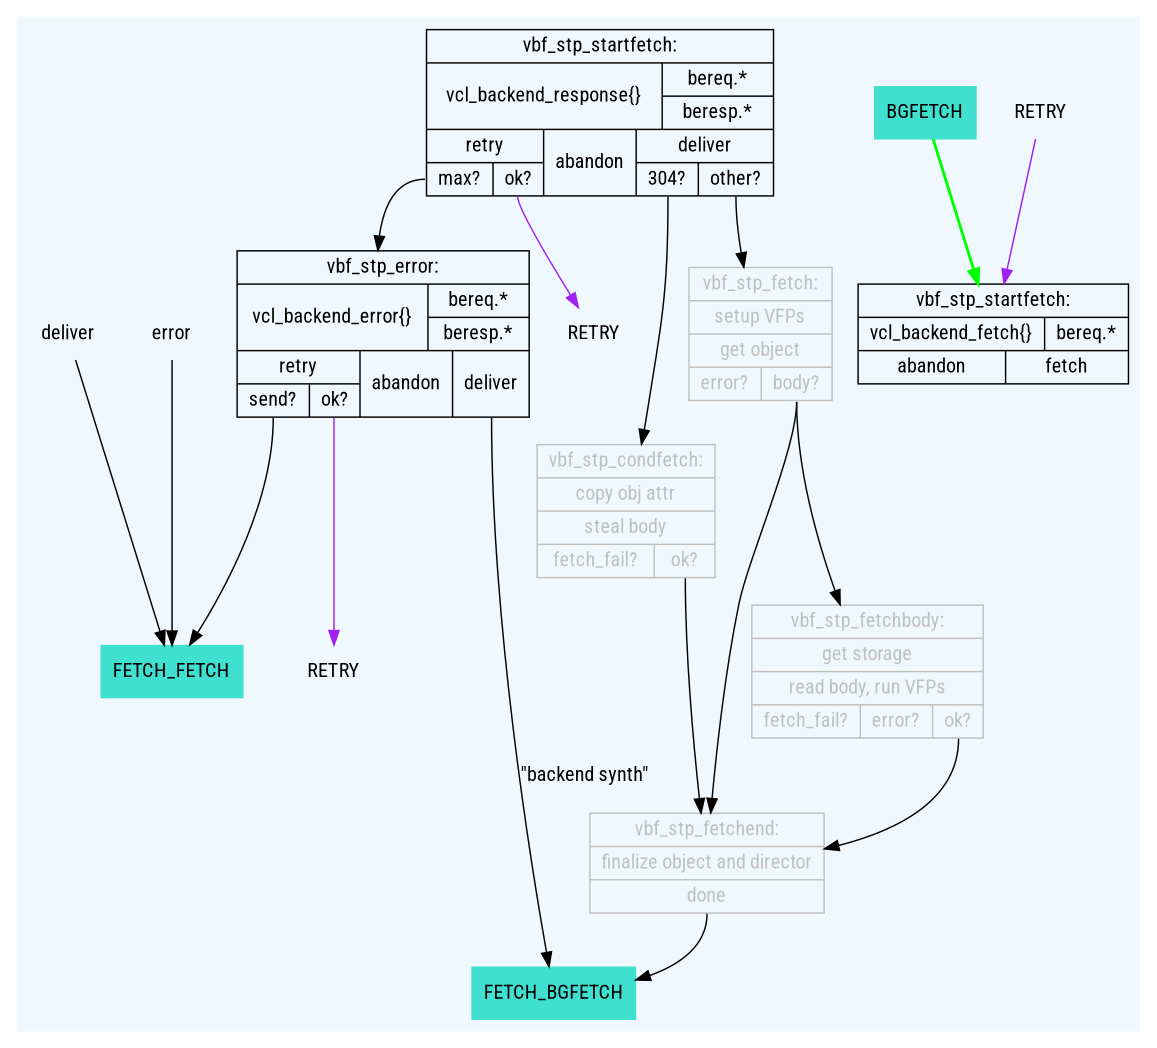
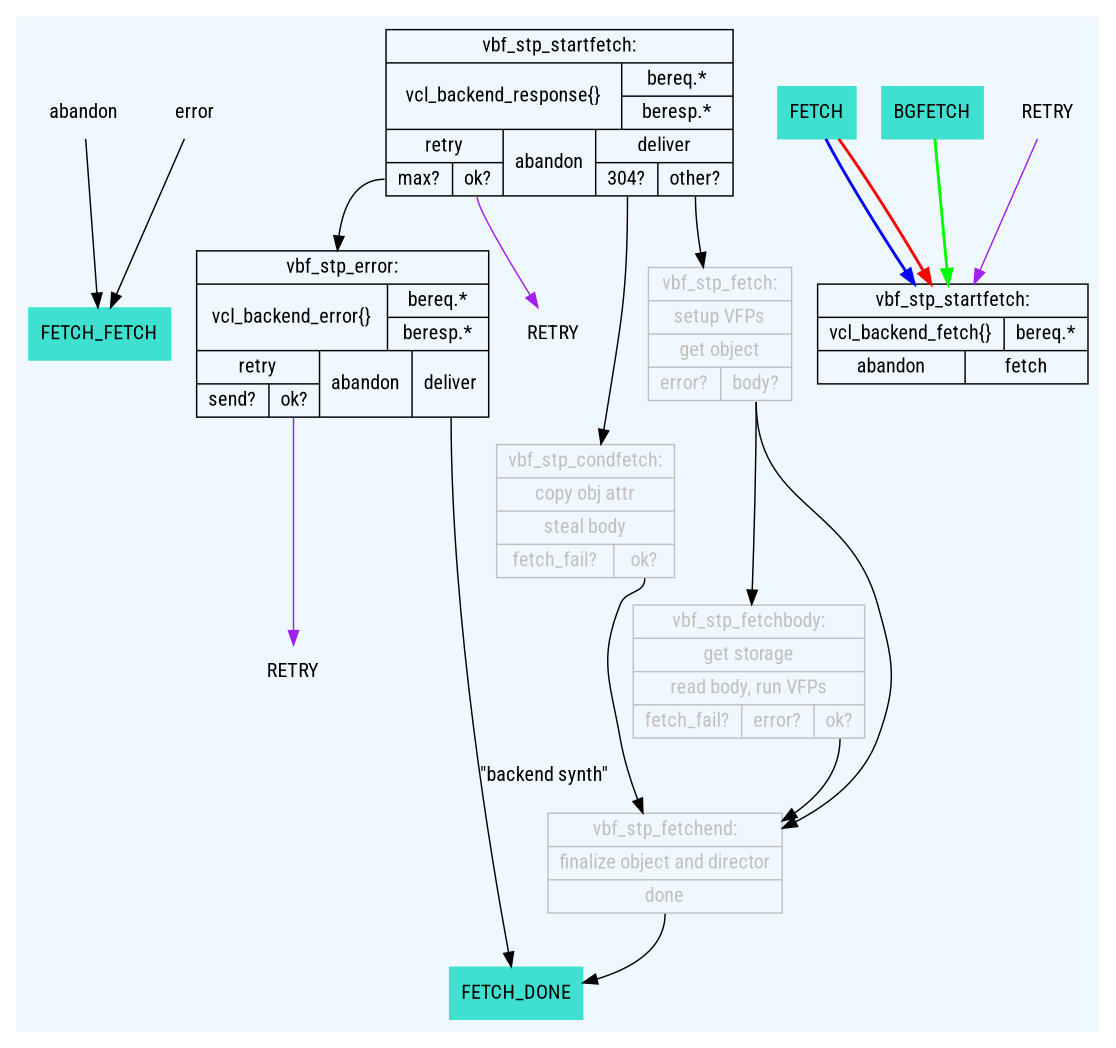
none -> (817, 113)
(68, 334) -> (84, 113)
(250, 530) -> none
(554, 993) -> (516, 993)
